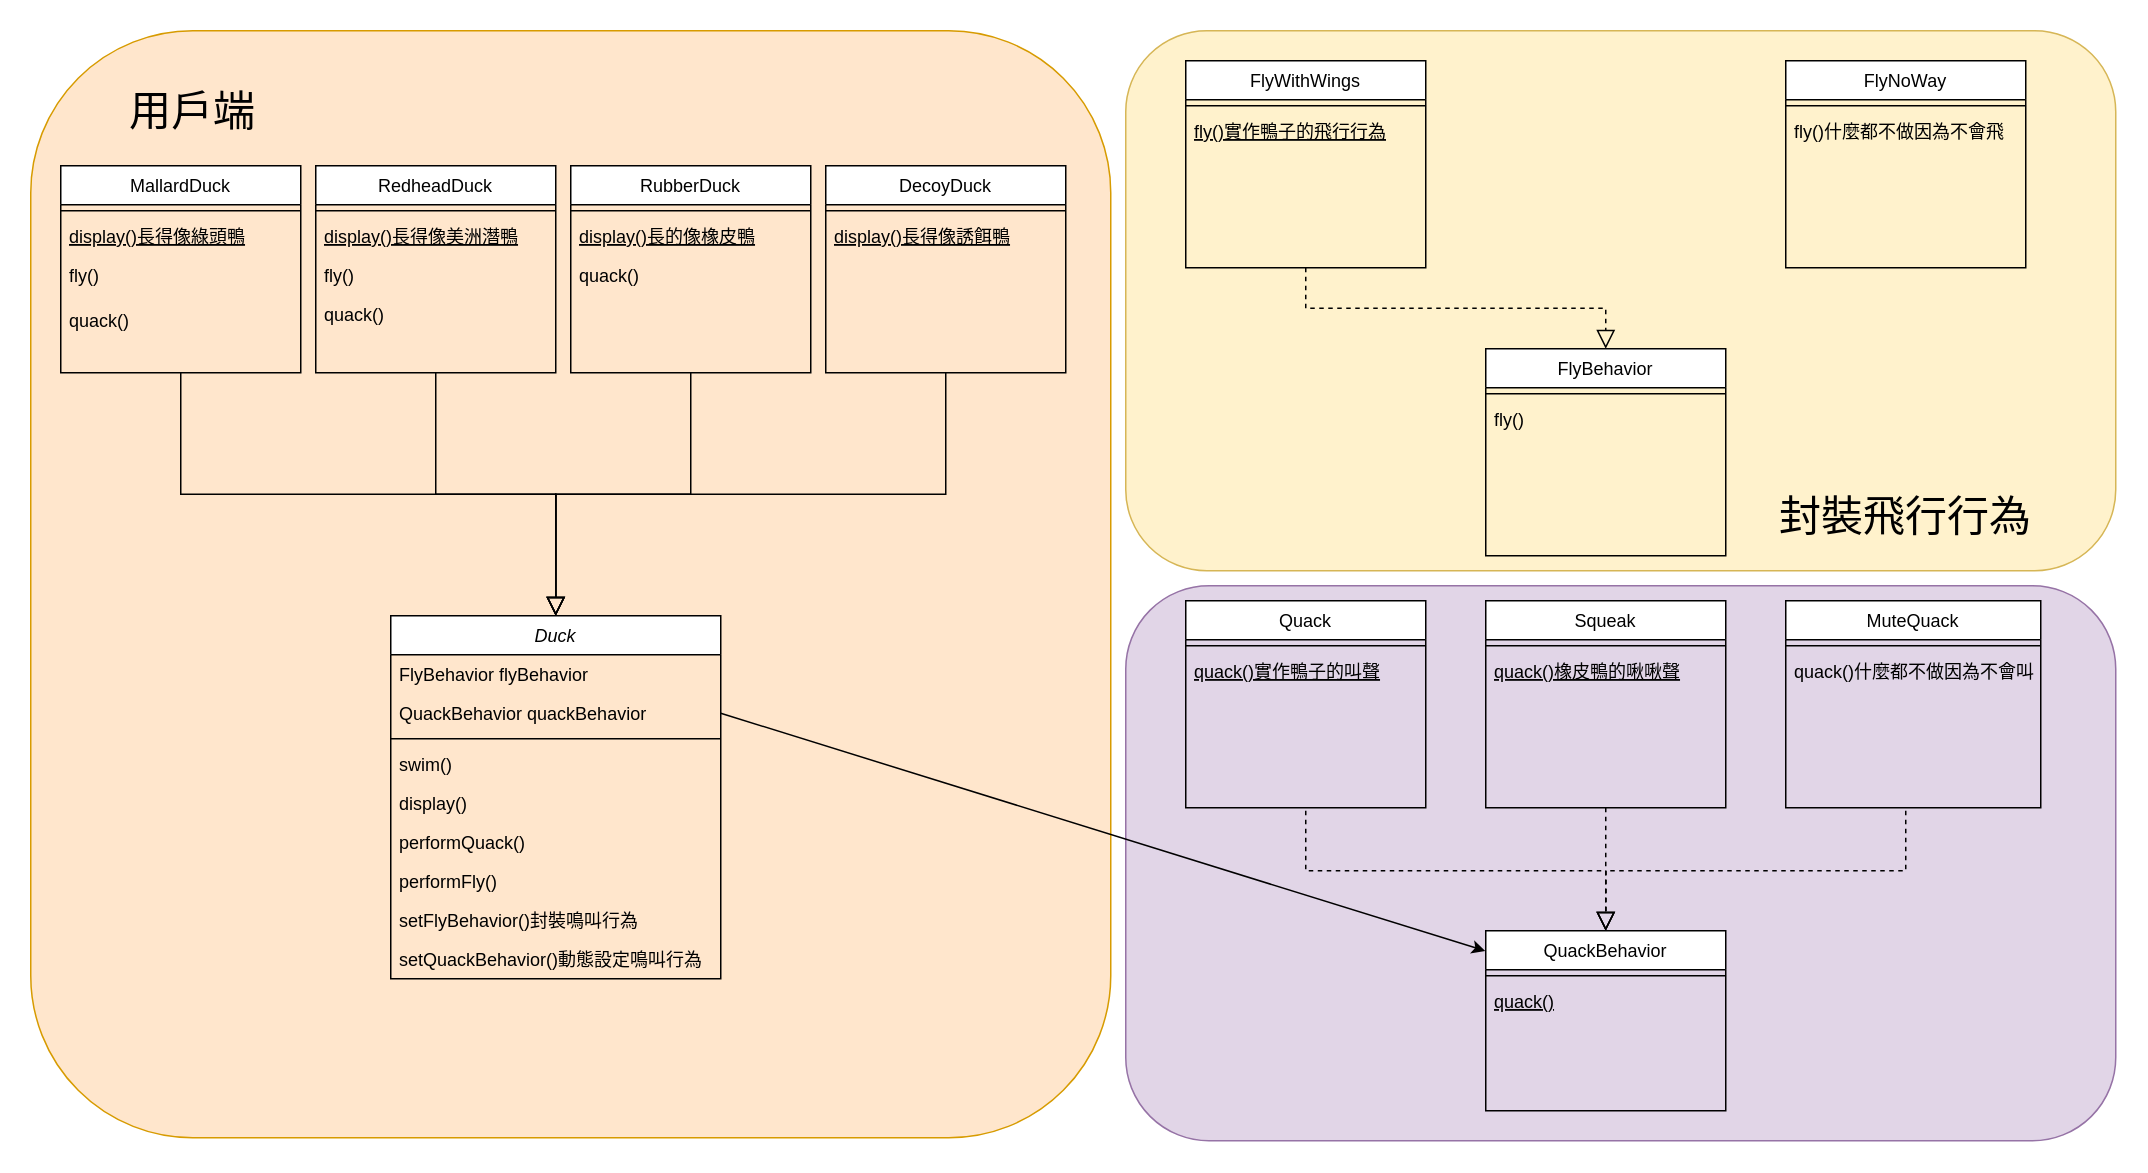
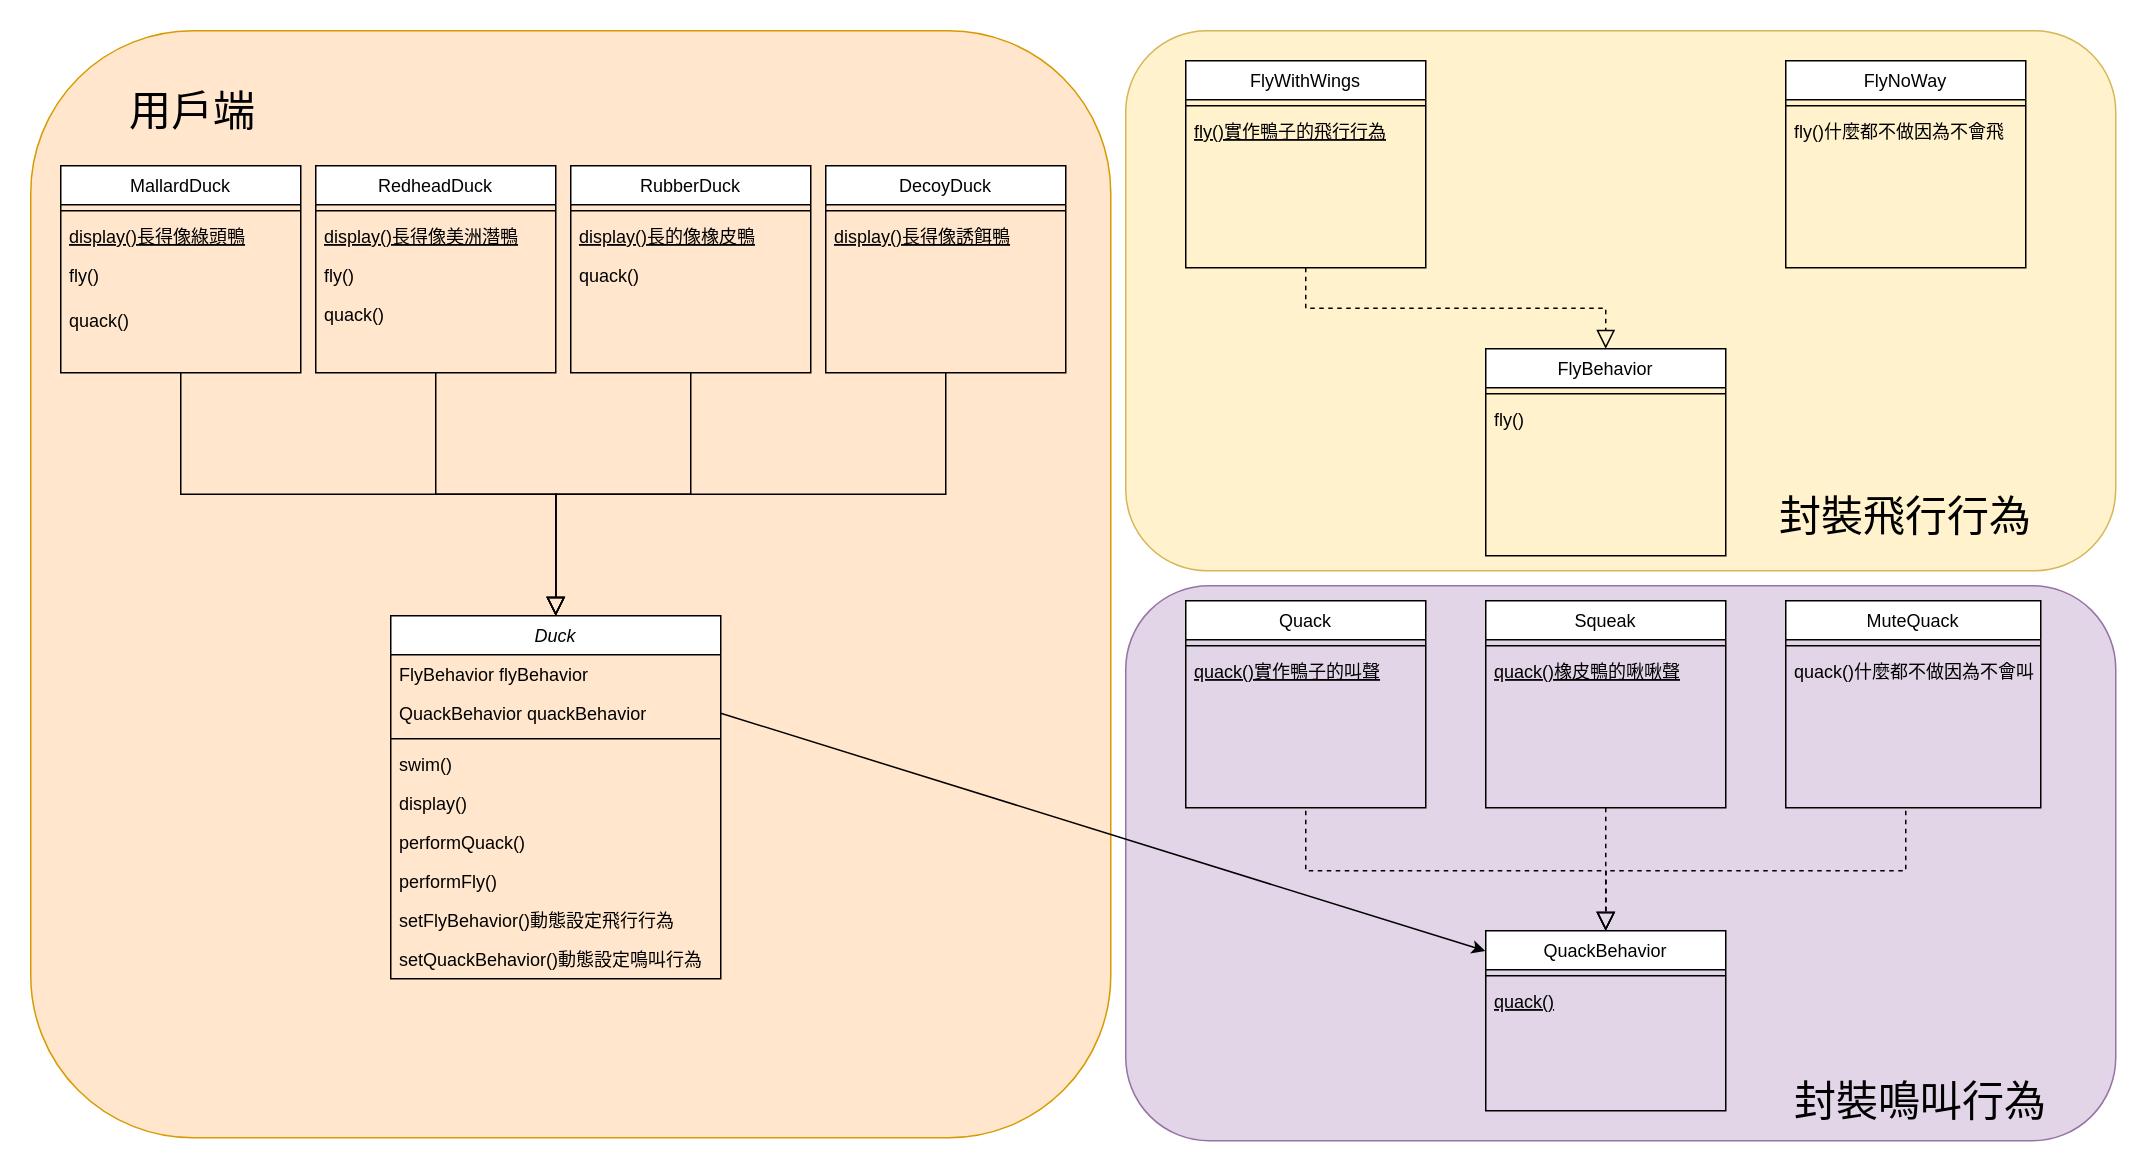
(529, 921) -> (547, 921)
none -> (1951, 1096)
